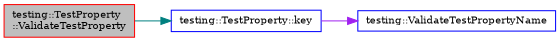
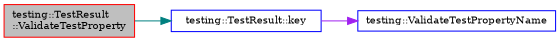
(69, 21) -> (69, 21)
(246, 21) -> (246, 21)
